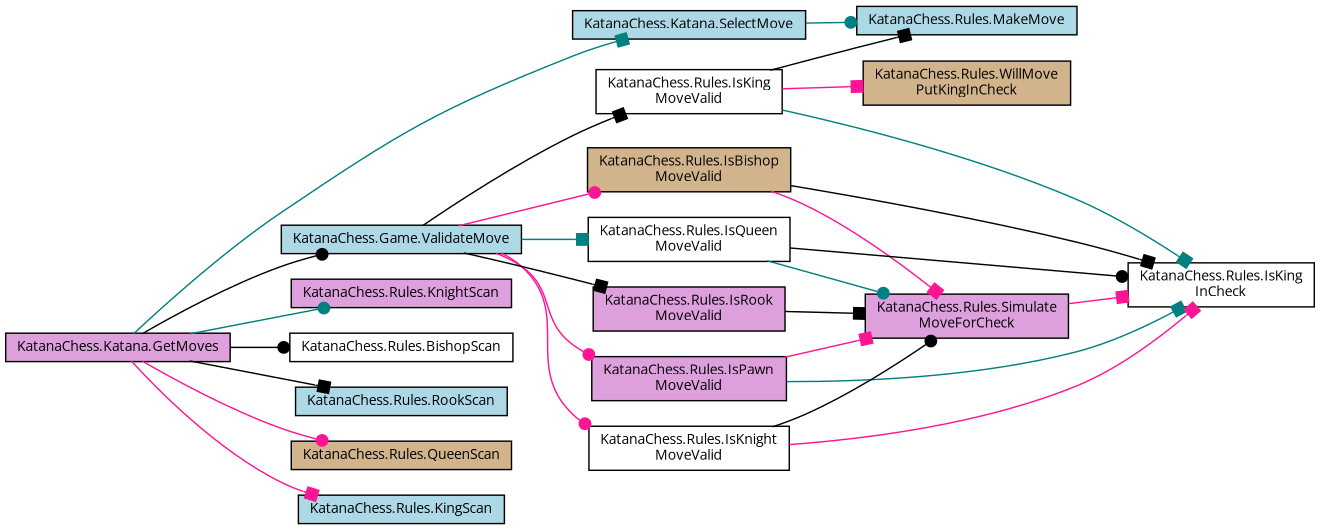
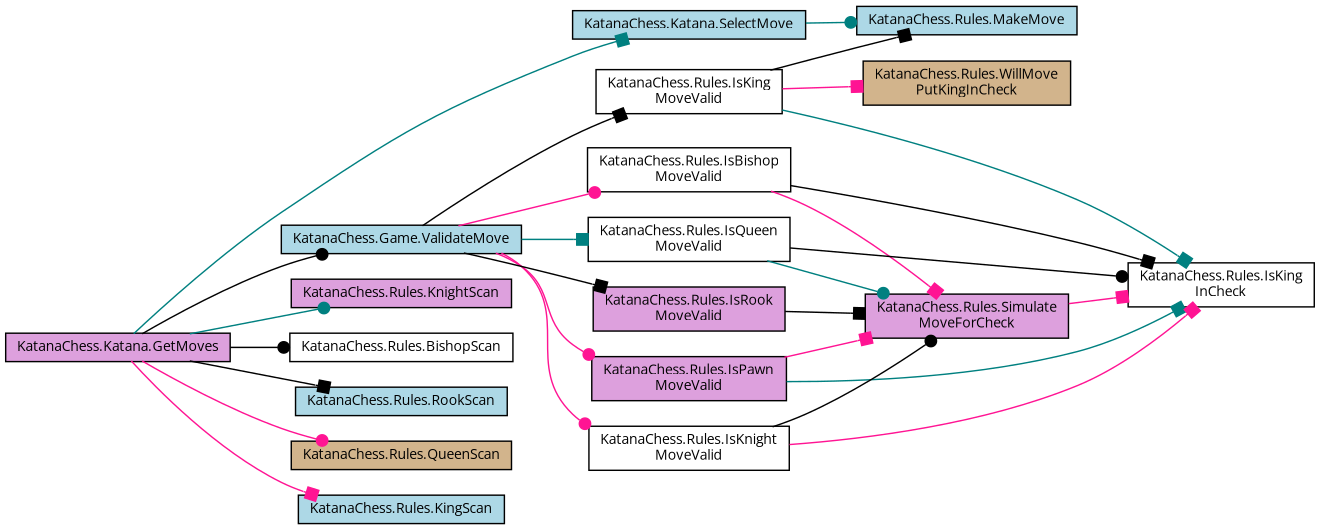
(689, 170) -> (689, 170)
